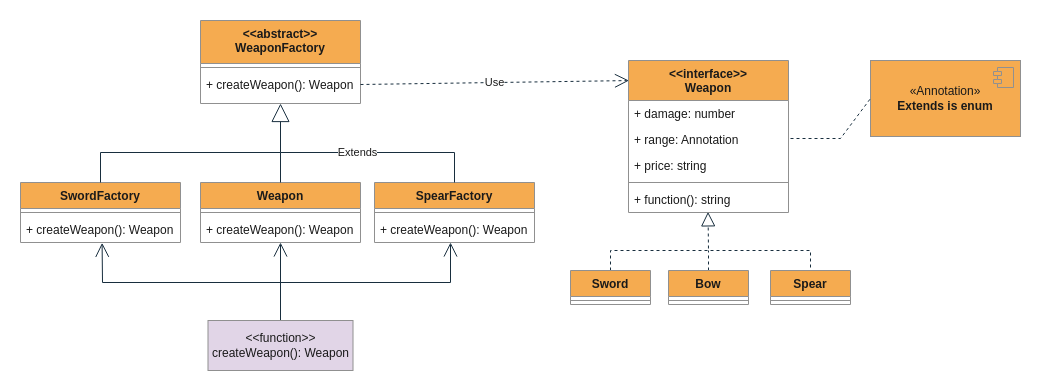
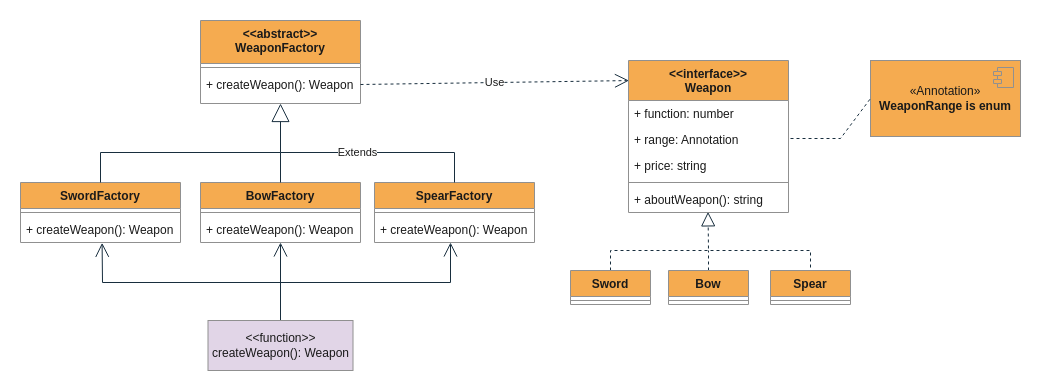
(946, 99) -> (946, 99)
(683, 114) -> (688, 114)
(281, 197) -> (281, 197)
(693, 200) -> (705, 200)
